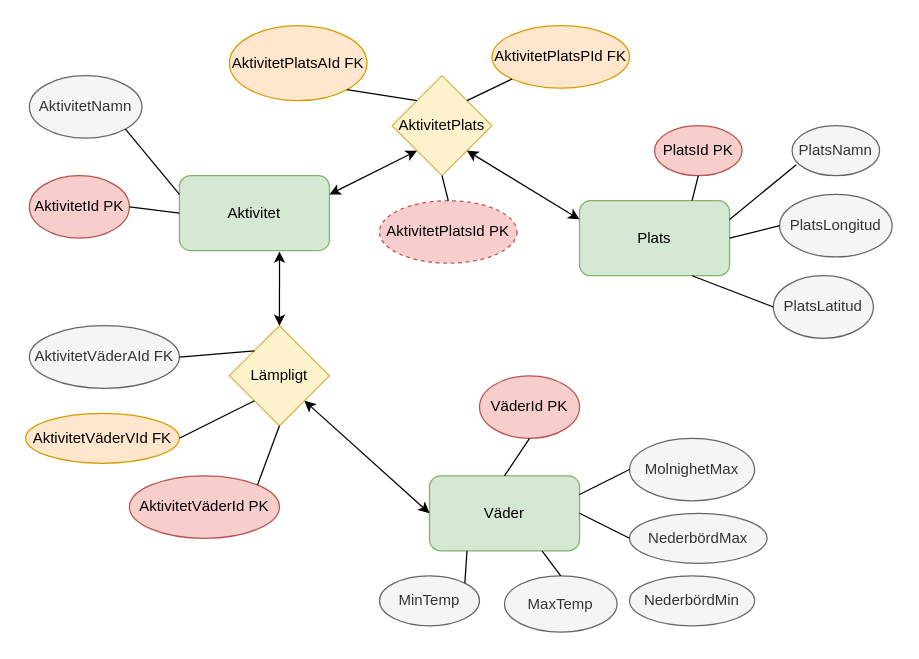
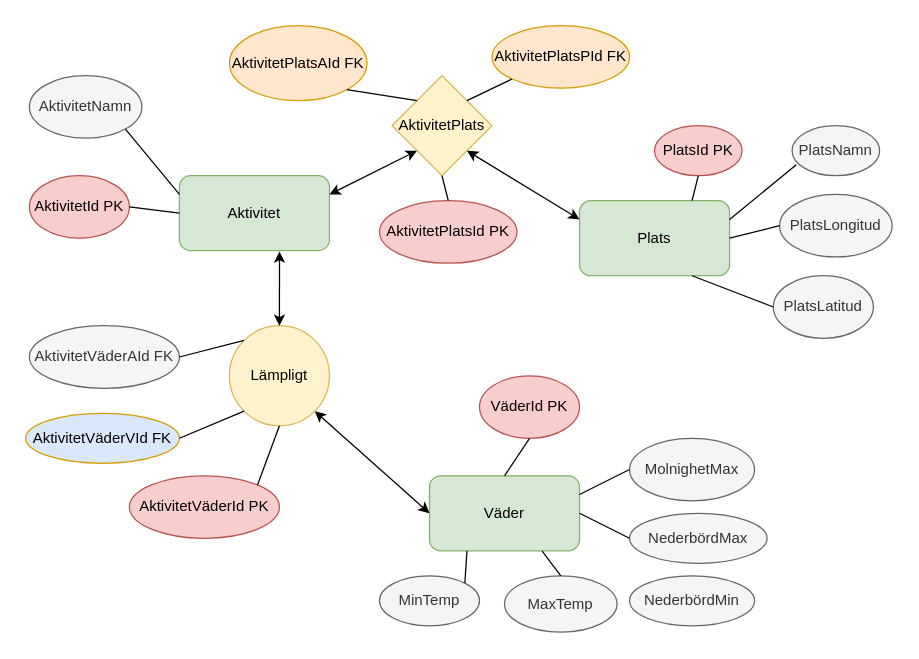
(448, 232) -> (448, 232)
(279, 376) -> (279, 376)
(103, 438) -> (103, 438)
